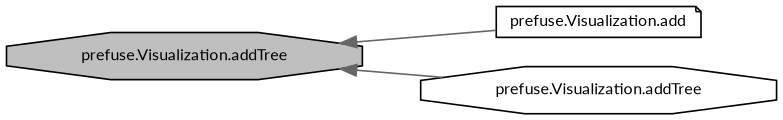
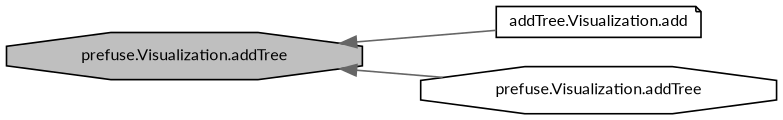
(599, 22) -> (599, 22)
